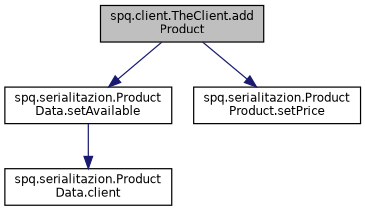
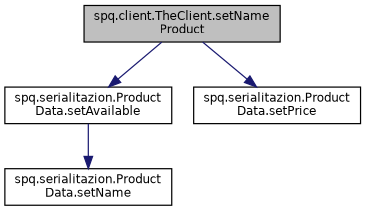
(182, 24) -> (182, 24)
(277, 105) -> (277, 105)
(88, 187) -> (88, 187)
